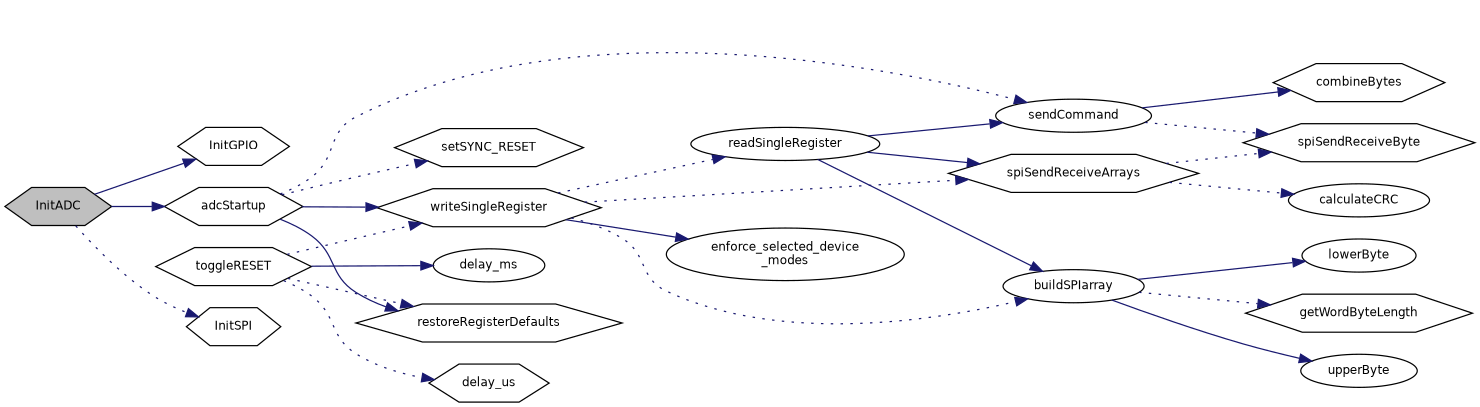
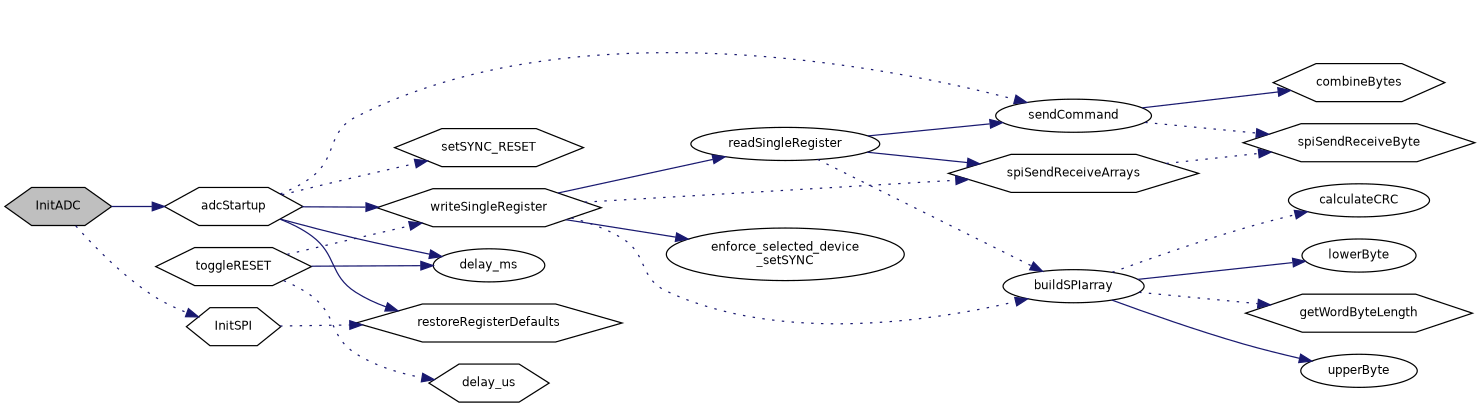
(234, 146) -> none
(635, 176) -> (635, 176)
(1225, 188) -> (1203, 241)
(924, 213) -> (924, 213)
none -> (340, 234)
(785, 254) -> (785, 254)
(339, 290) -> (315, 326)
